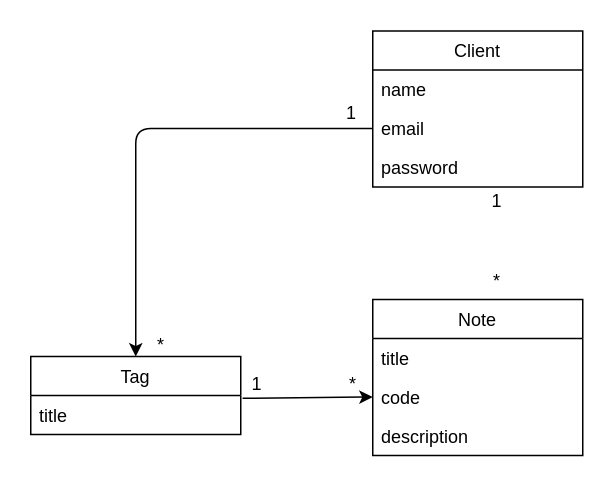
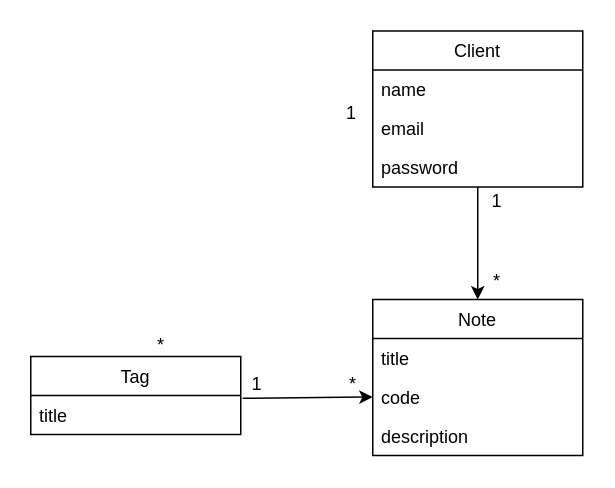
(151, 128) -> none
none -> (478, 238)
